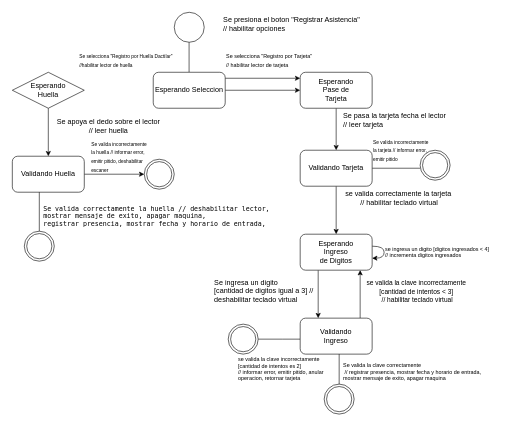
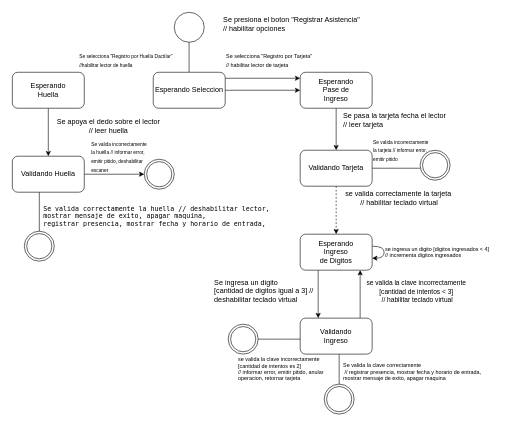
(48, 90) -> (48, 90)
(336, 90) -> (336, 90)
(336, 208) -> (336, 208)
